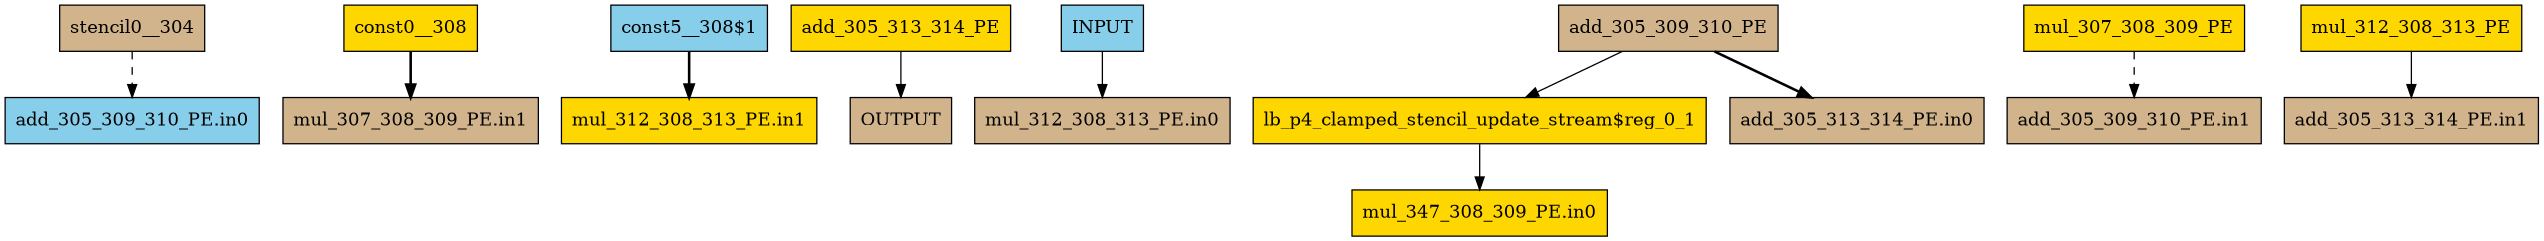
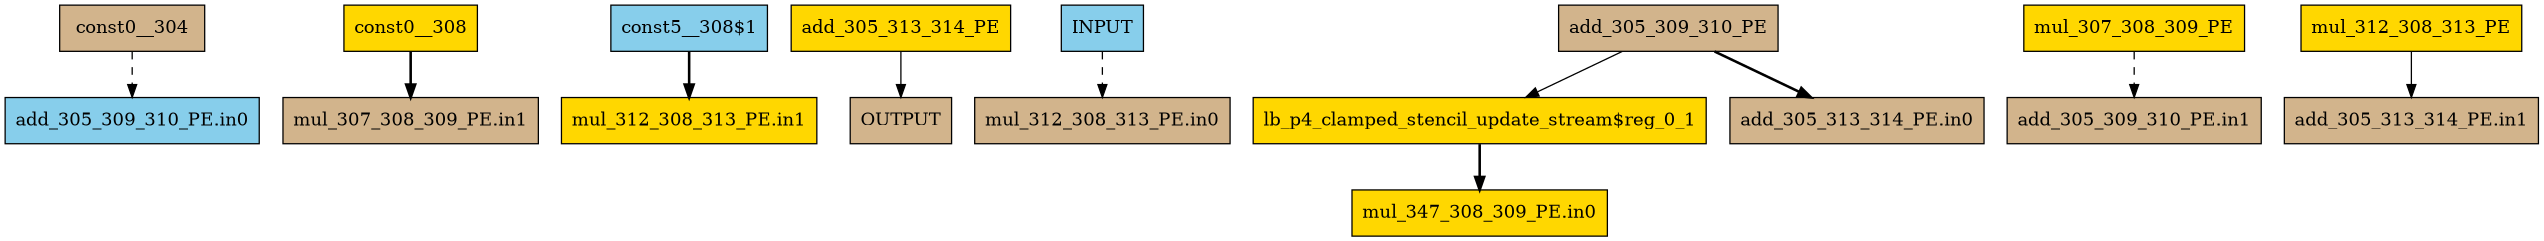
(132, 28) -> (132, 28)
(1102, 68) -> (1102, 68)
(1480, 161) -> (1480, 161)
